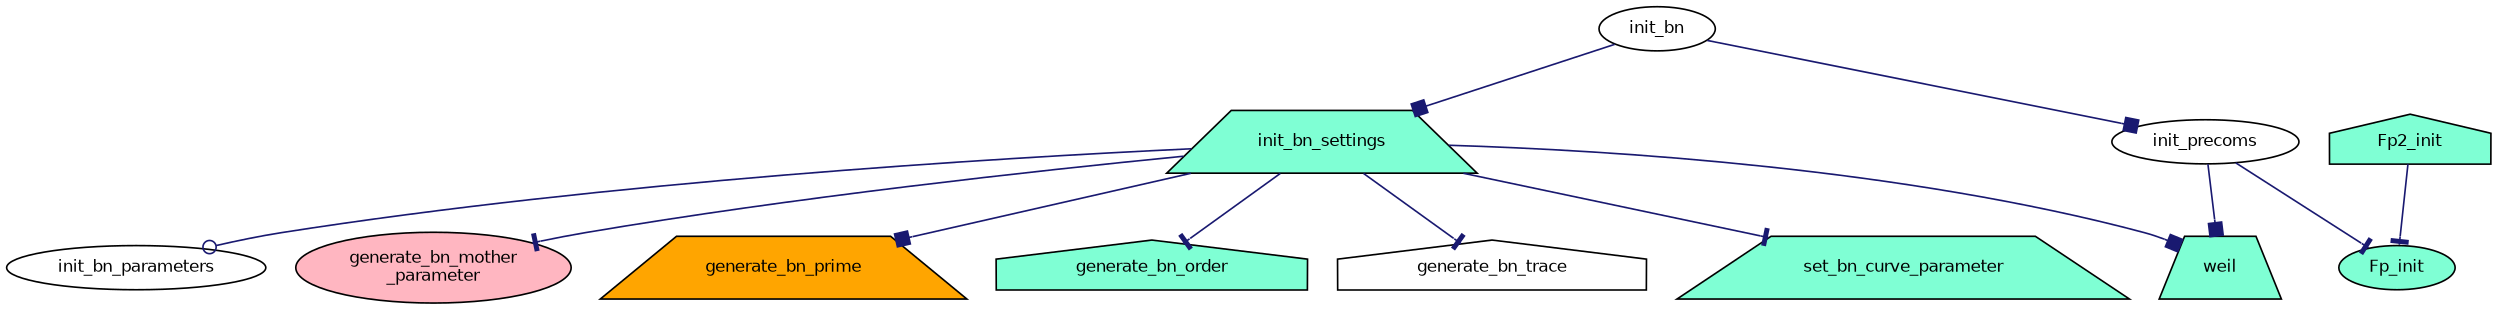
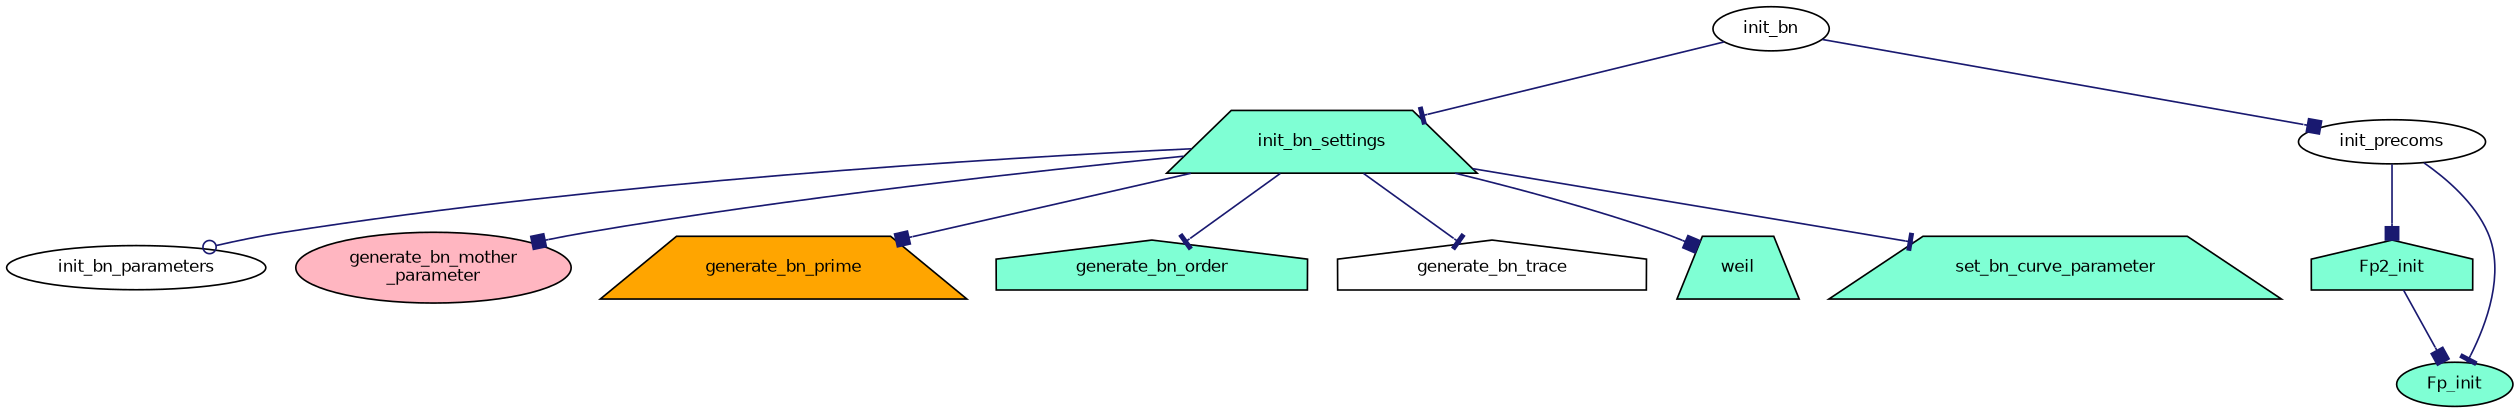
(1522, 75) -> (1576, 78)
(861, 192) -> (865, 192)
(2211, 192) -> (2392, 194)
(2404, 200) -> (2419, 319)
